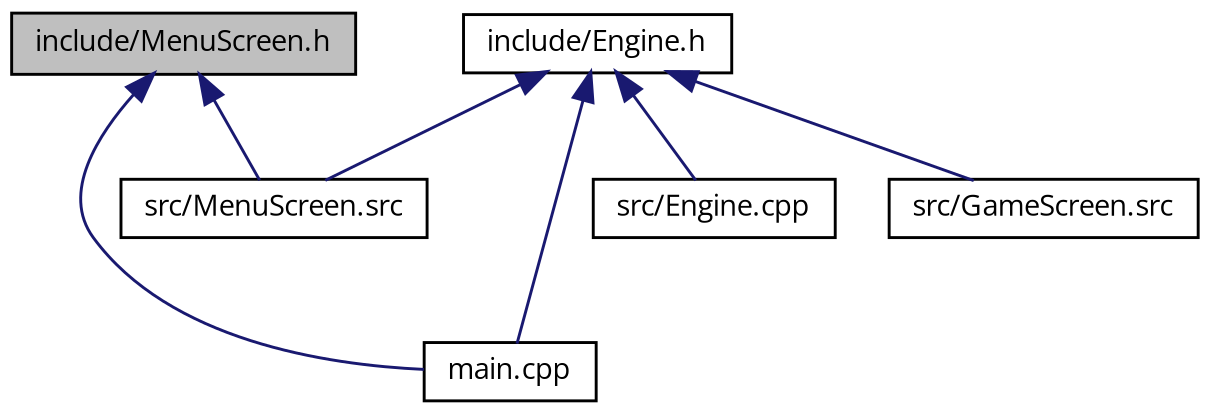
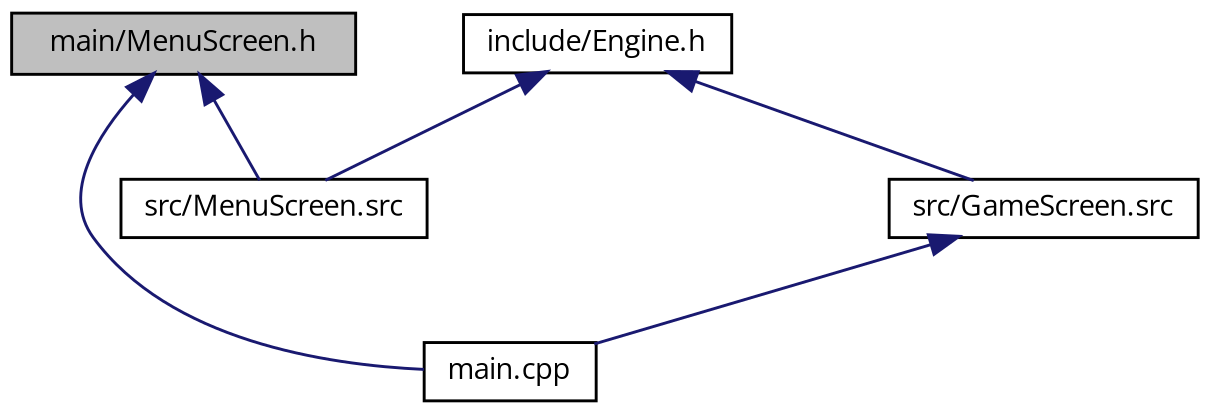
(184, 44) -> (184, 44)
(714, 208) -> none
(550, 222) -> (763, 294)
